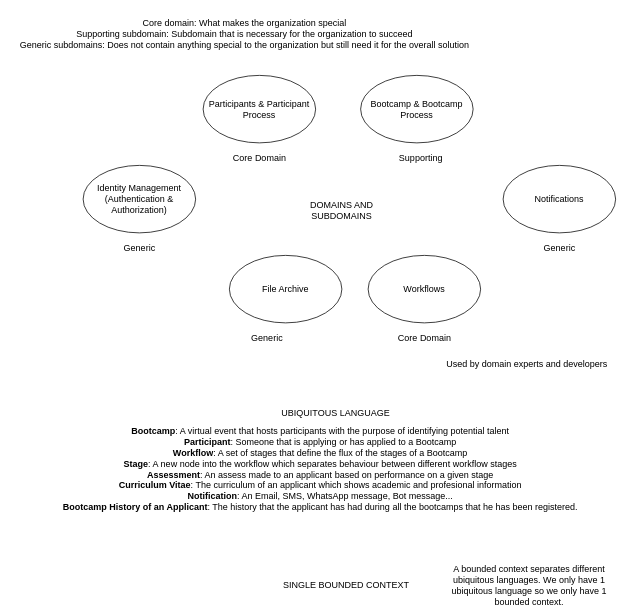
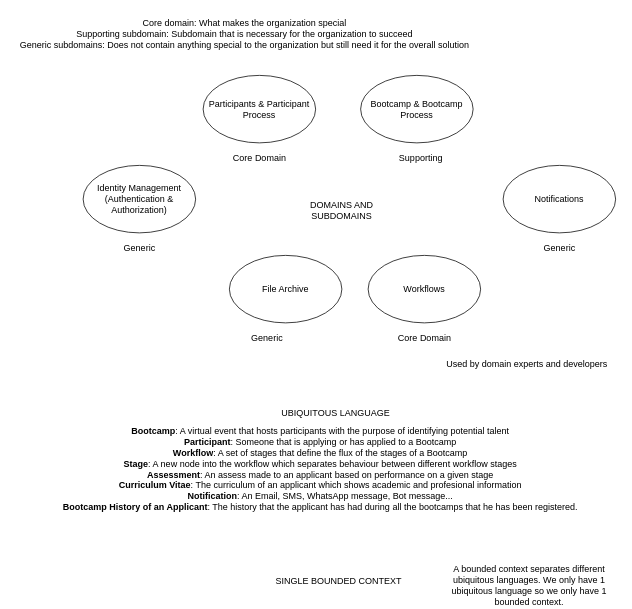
(346, 585) -> (339, 582)
